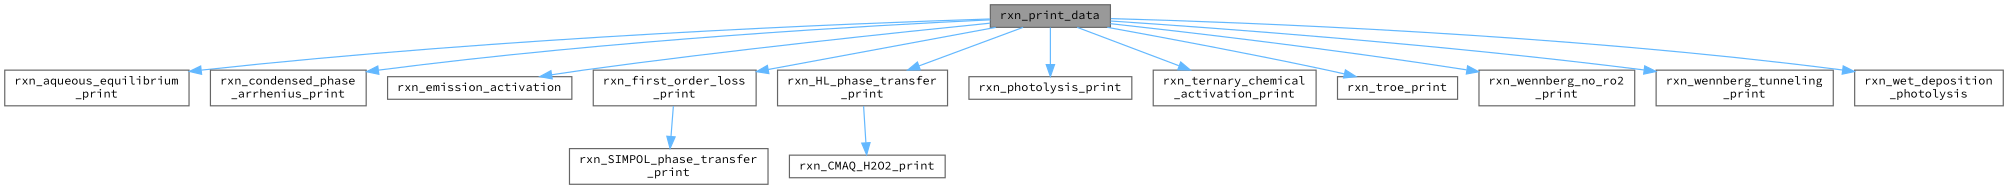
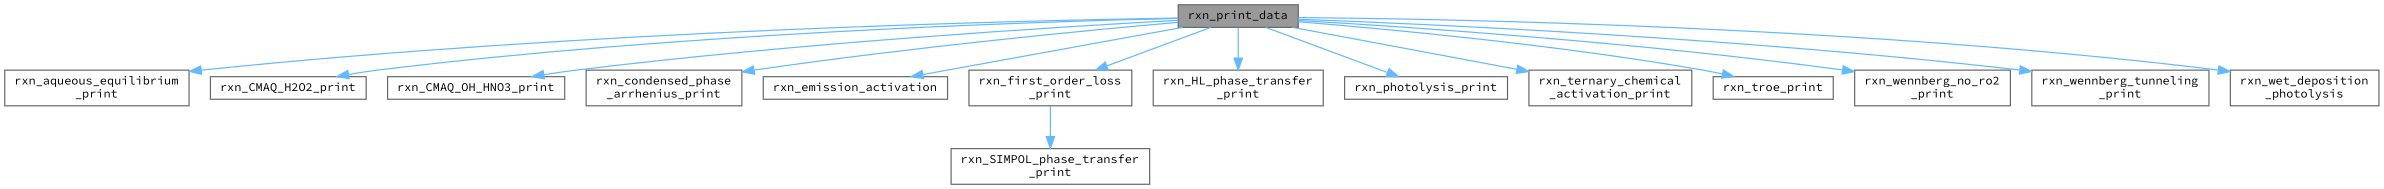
none -> (476, 88)
(865, 124) -> (659, 43)
